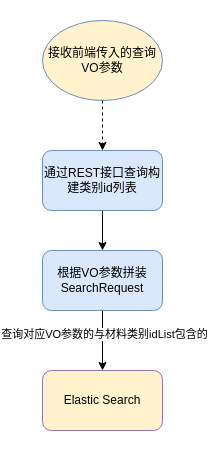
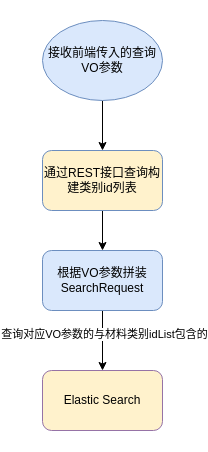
(103, 61) -> (103, 61)
(103, 123) -> (103, 123)
(103, 181) -> (103, 181)
